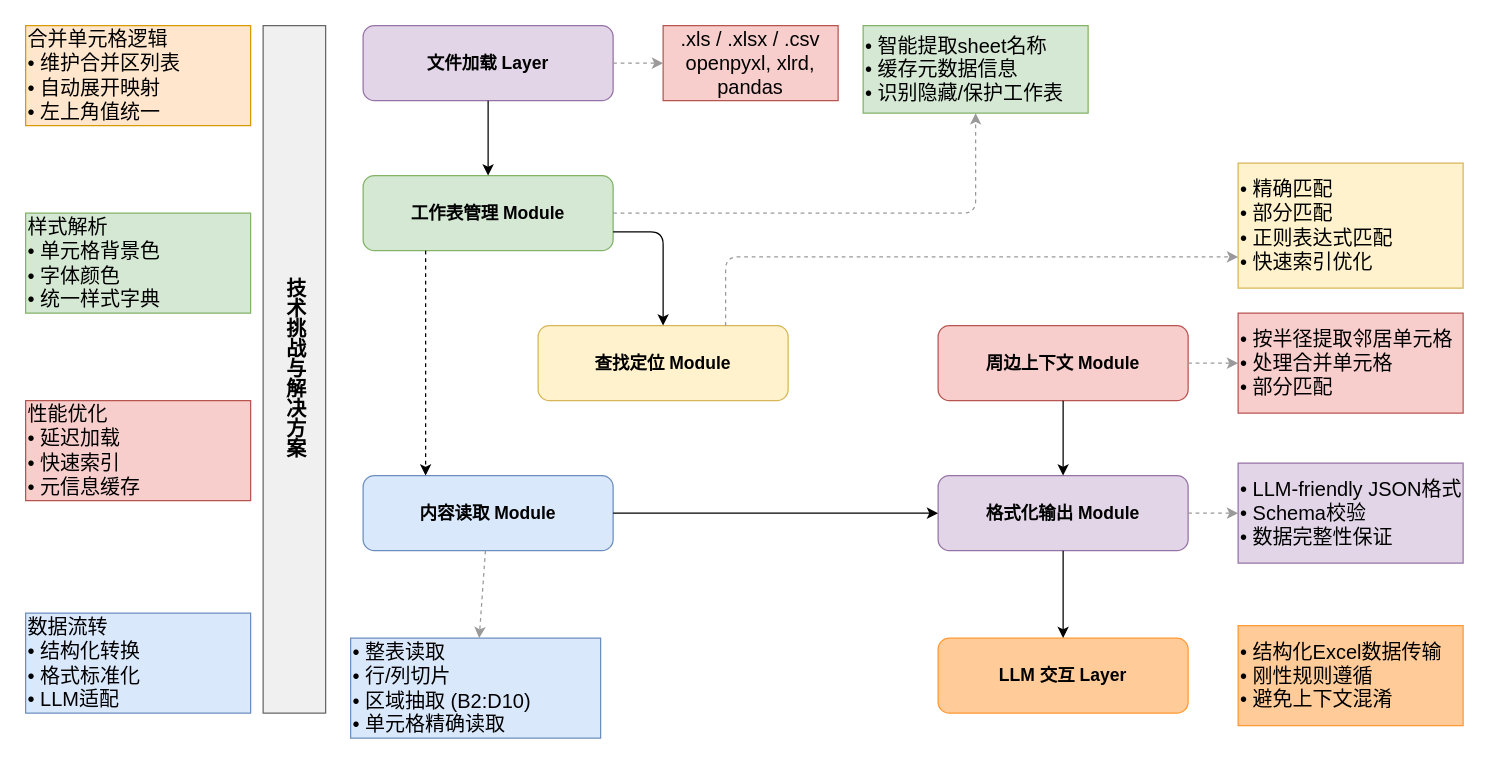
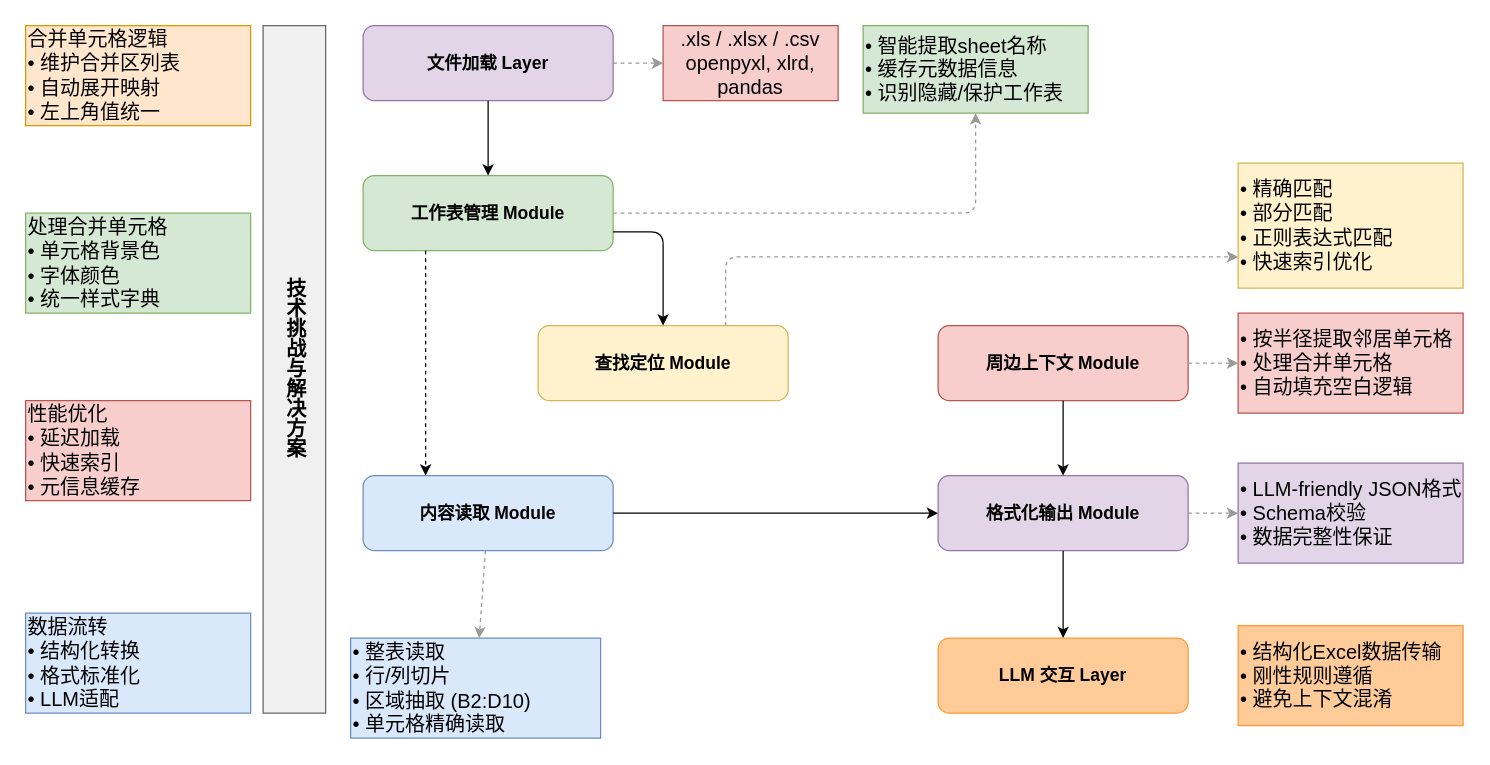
(97, 263) -> (98, 263)
(1349, 363) -> (1349, 363)
